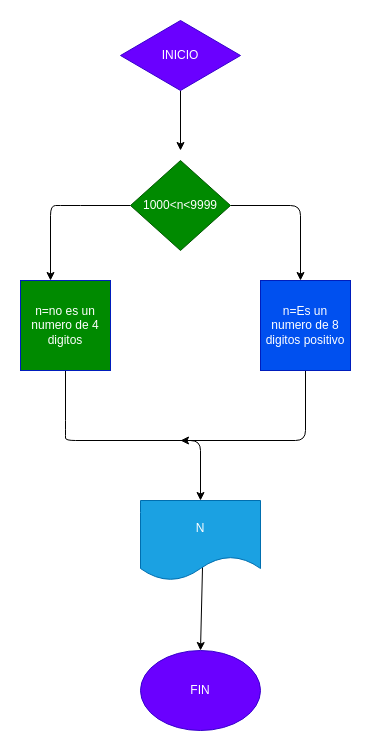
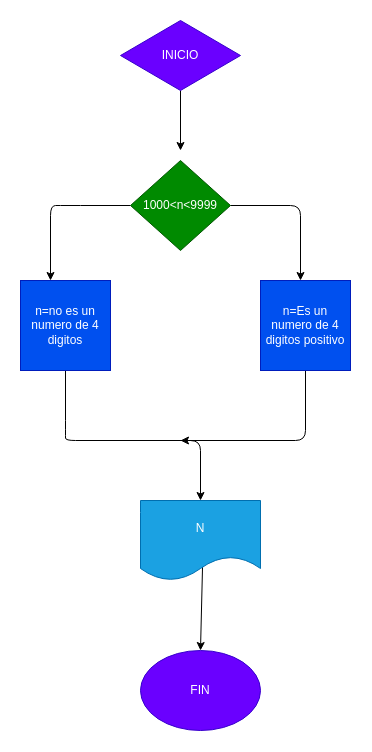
(66, 326) -> (66, 326)
(306, 326) -> (306, 326)
